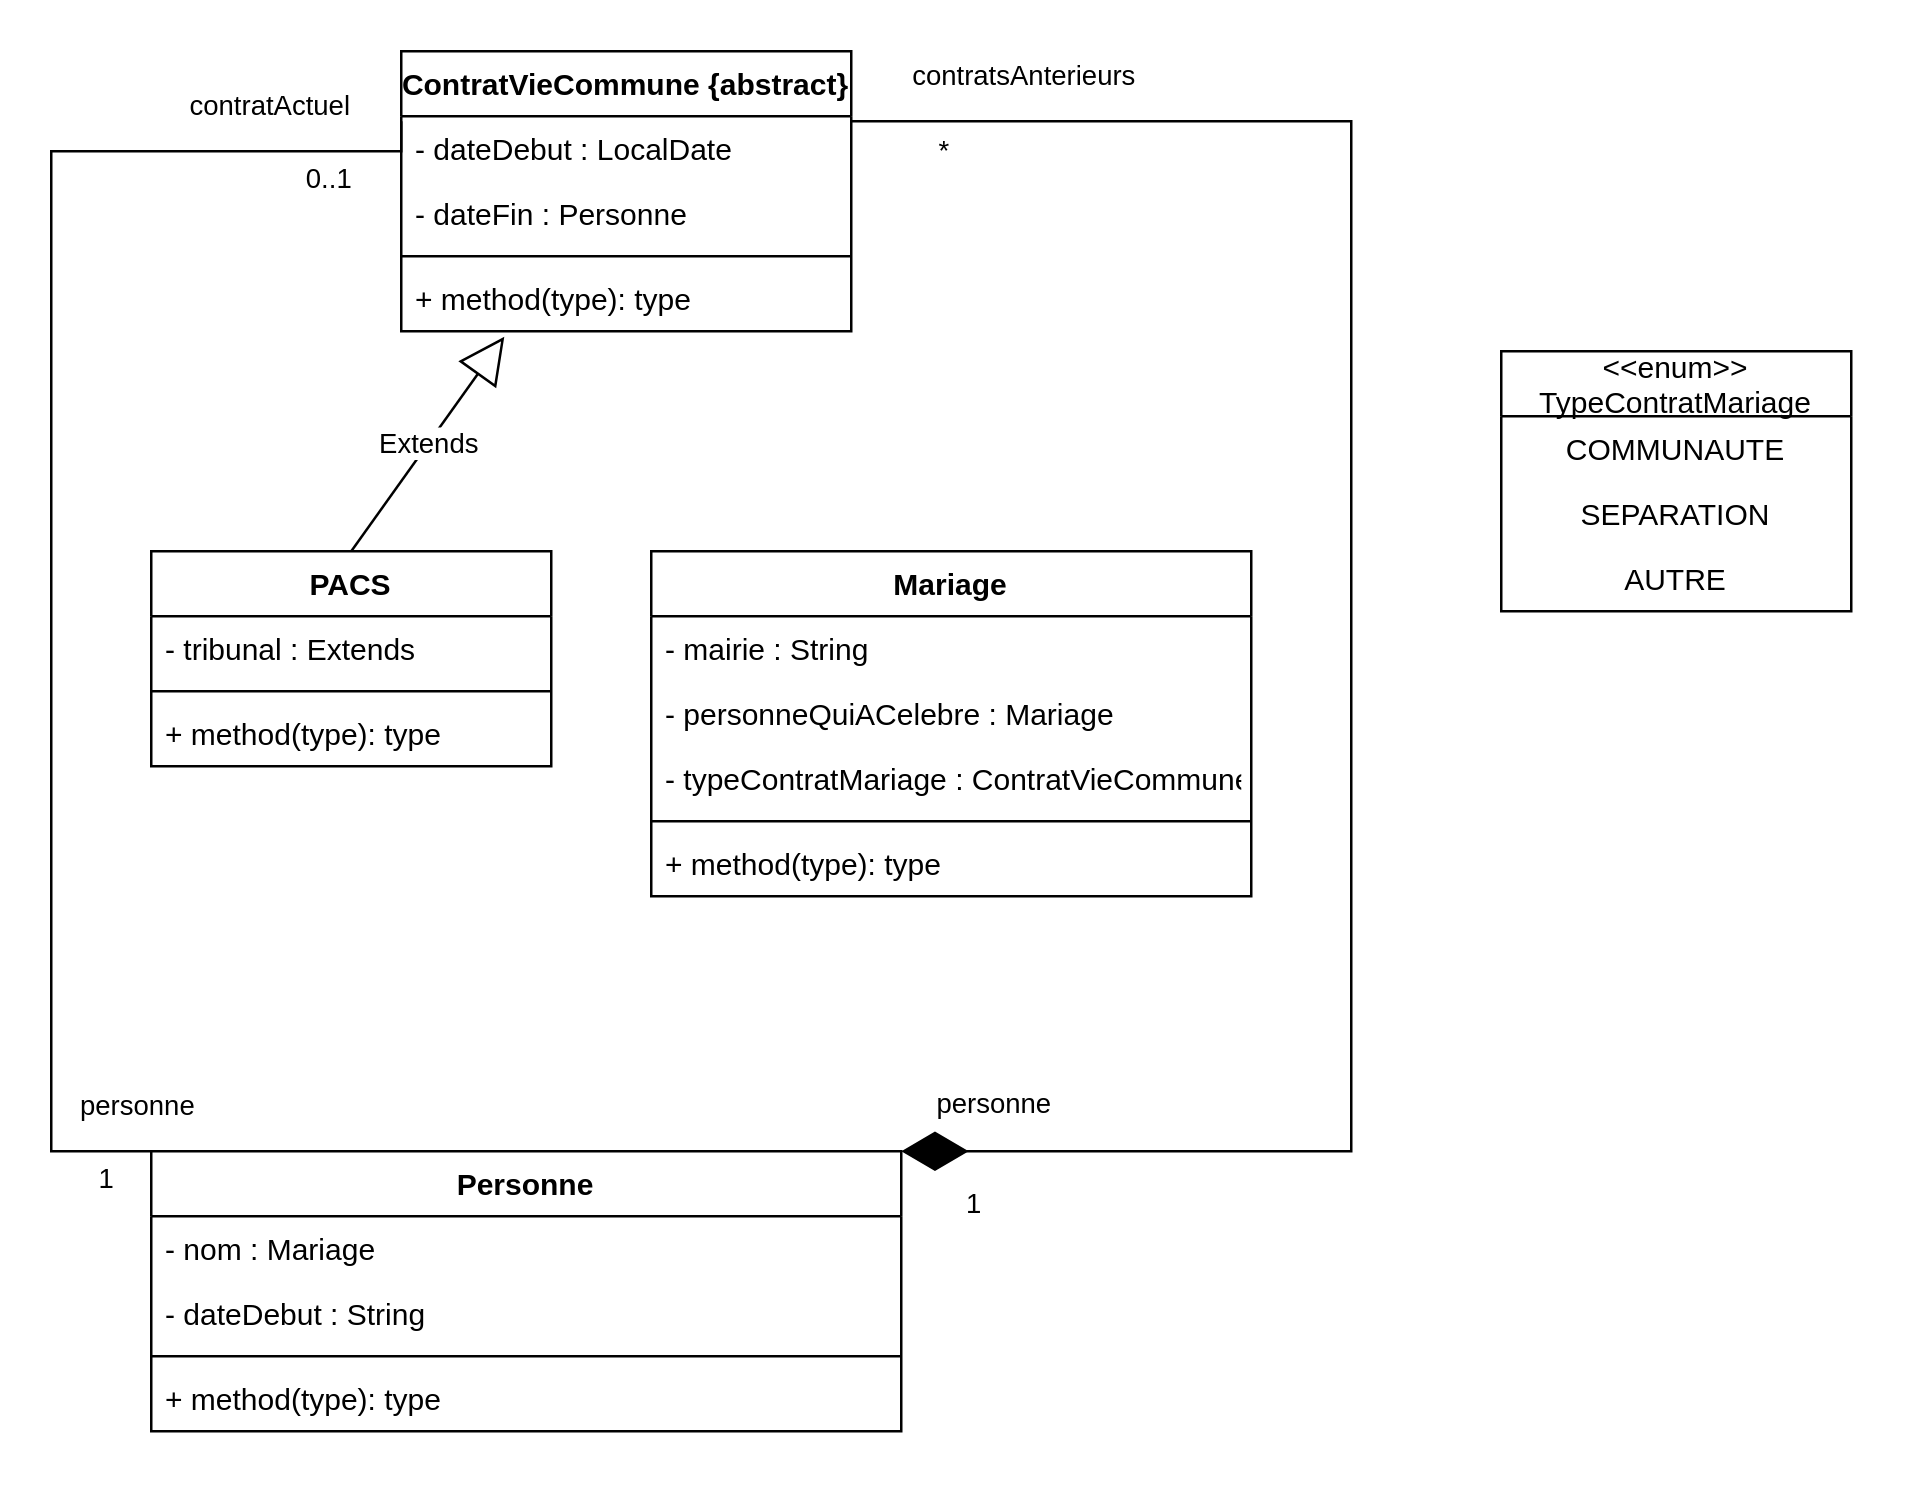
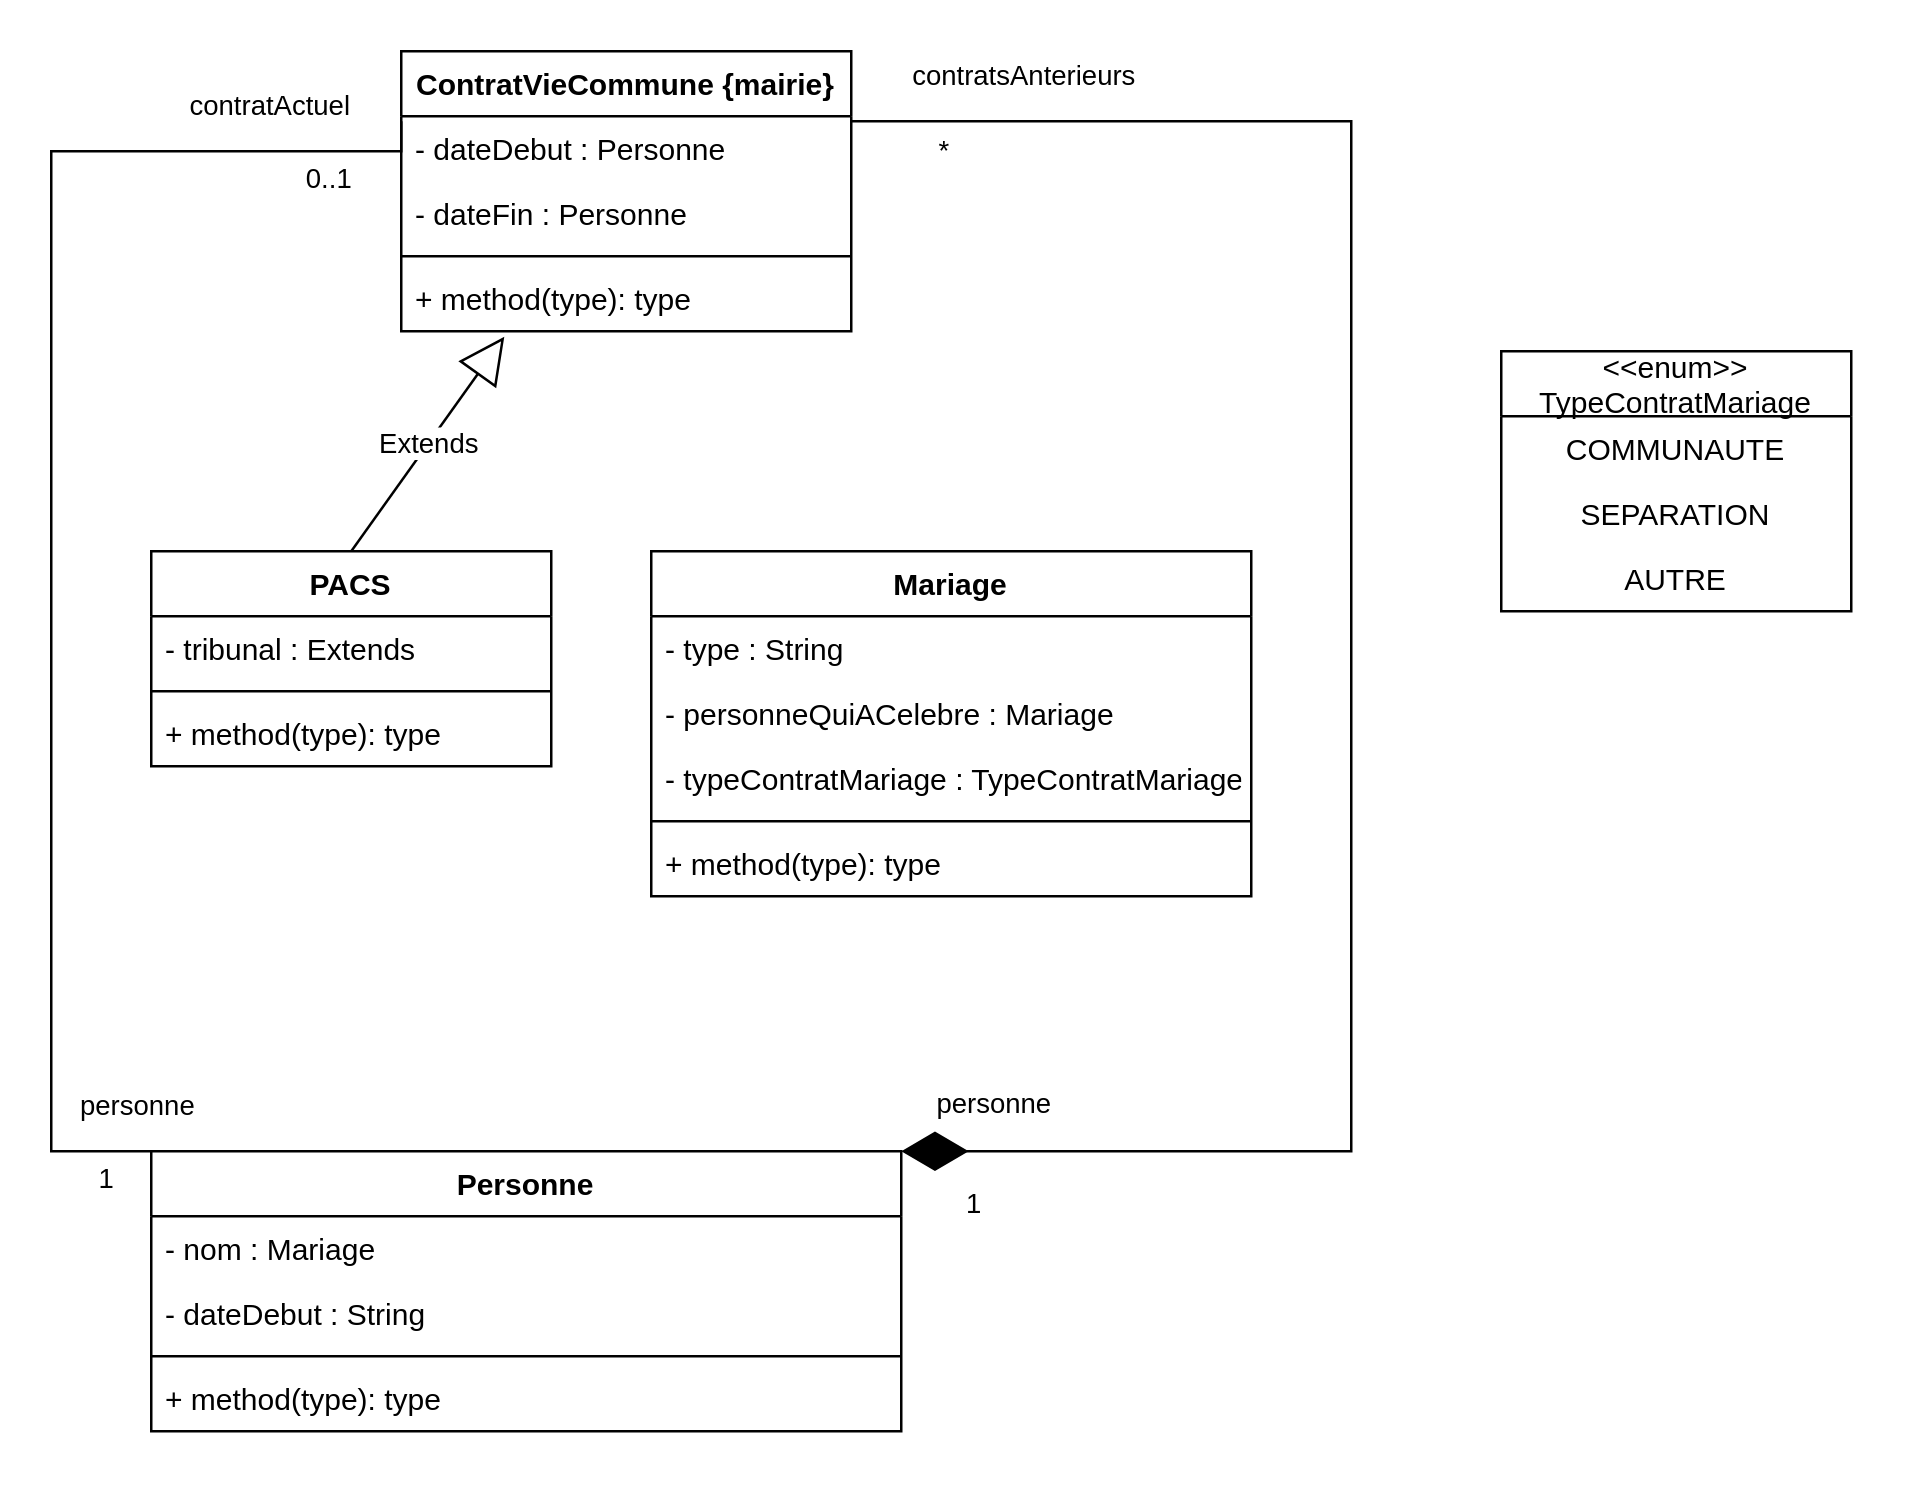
(625, 85) -> (625, 85)
(589, 150) -> (584, 150)
(781, 650) -> (772, 650)
(978, 780) -> (986, 780)
